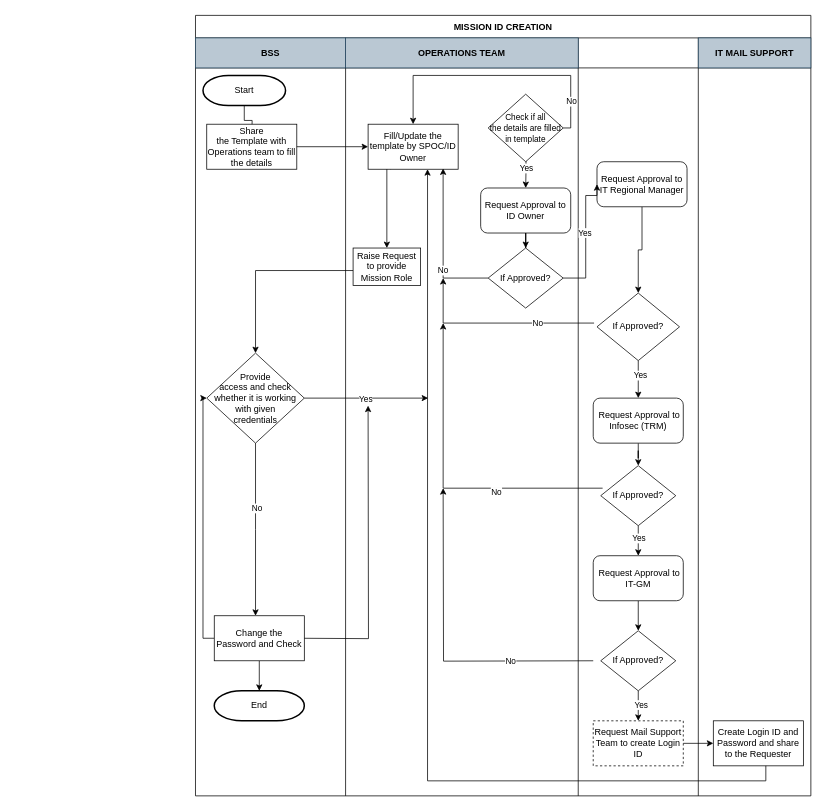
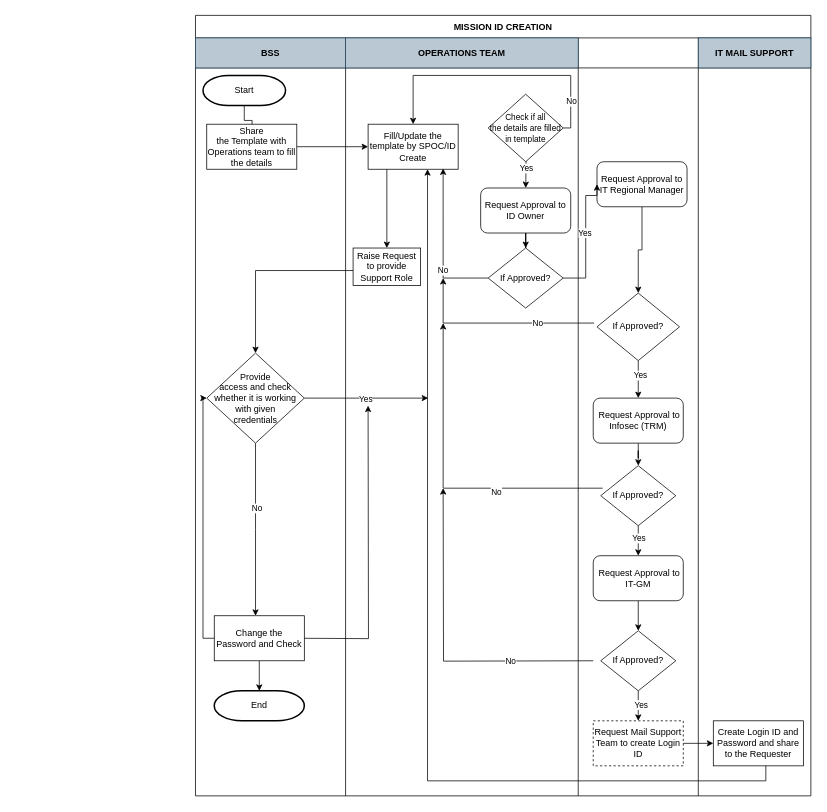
(413, 147) -> (413, 147)
(387, 267) -> (387, 267)
